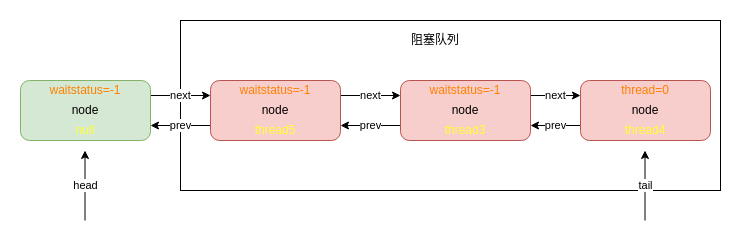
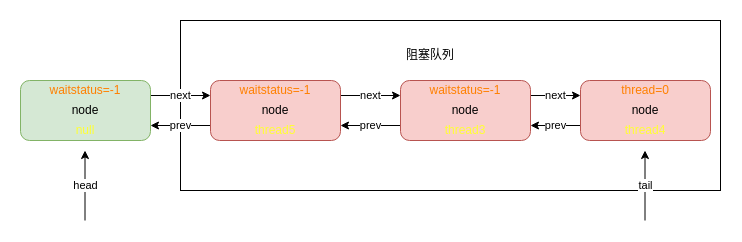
(436, 41) -> (431, 56)
